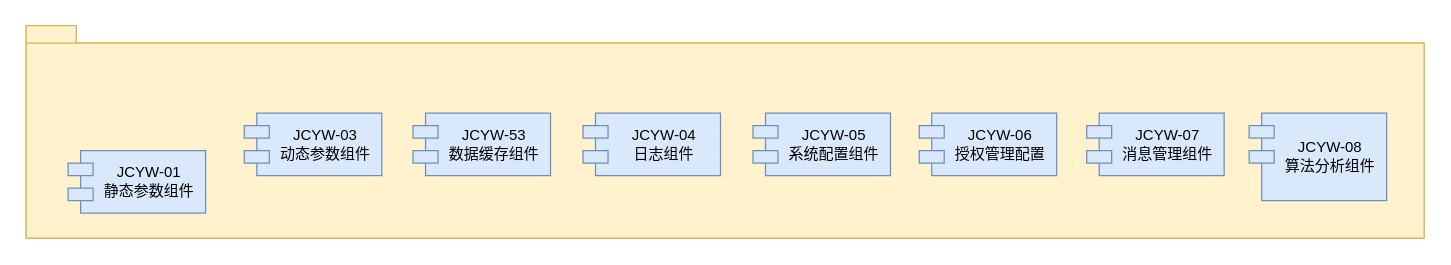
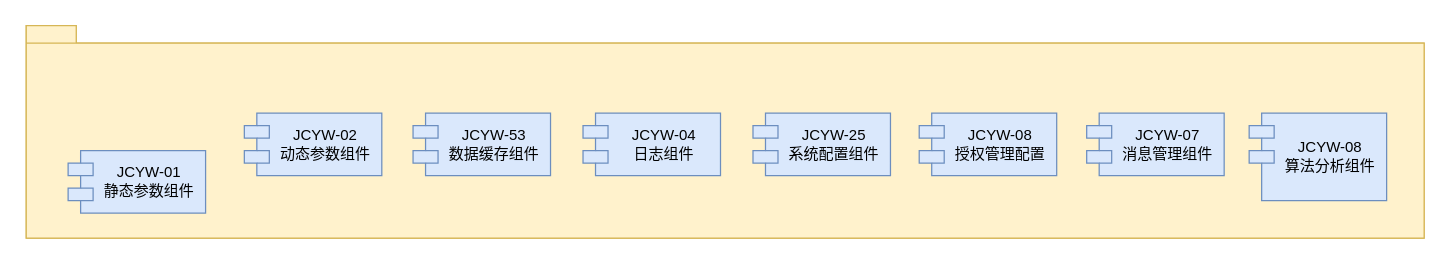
(326, 144) -> (326, 144)
(834, 144) -> (834, 144)
(1001, 144) -> (1001, 144)
